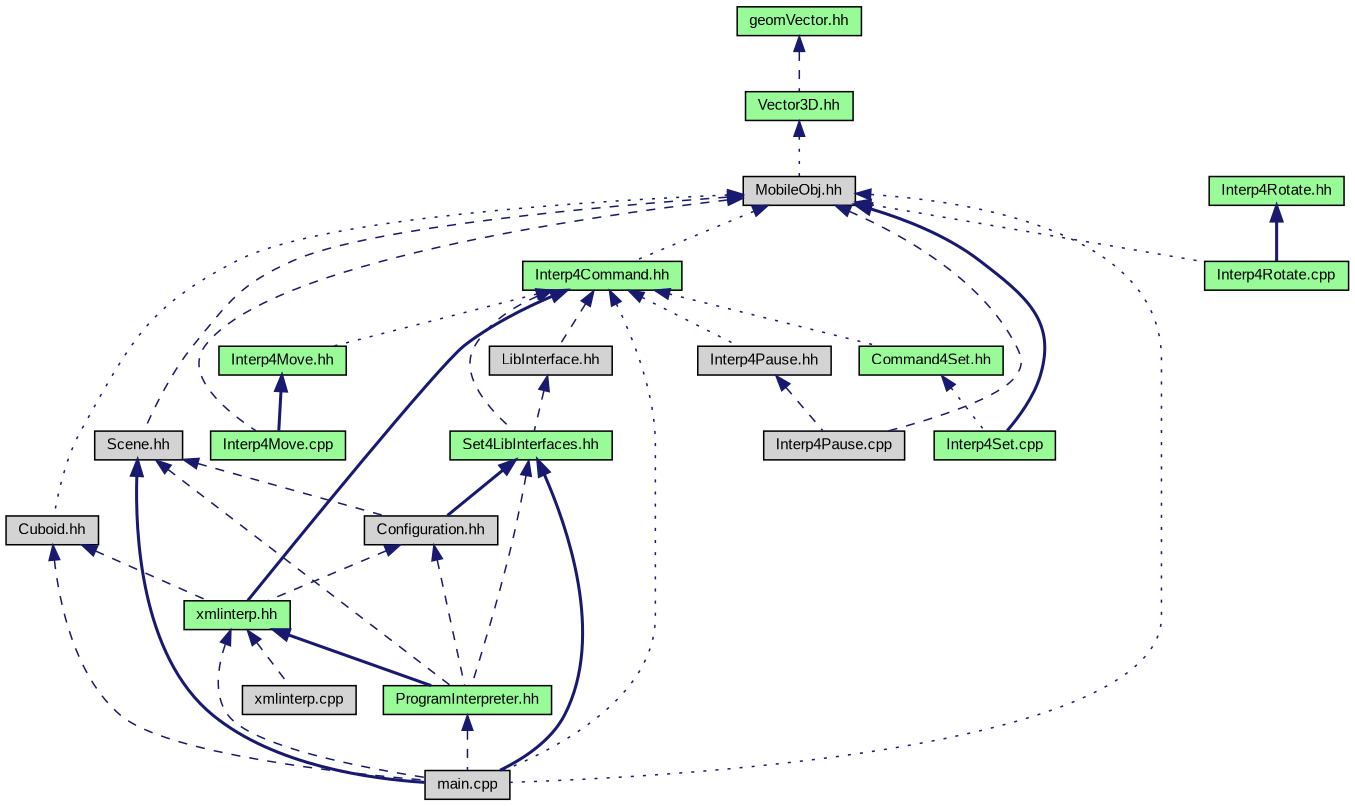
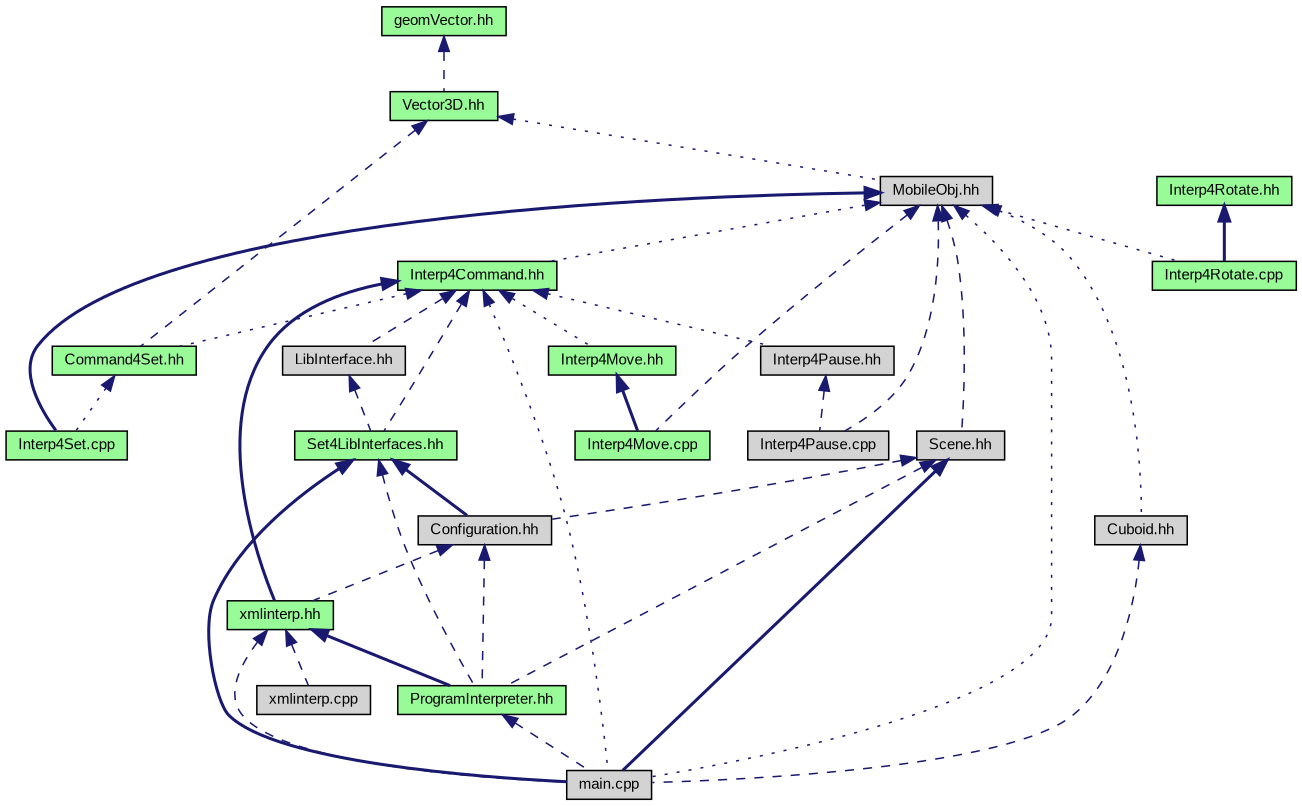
none -> (285, 233)
(155, 577) -> none
